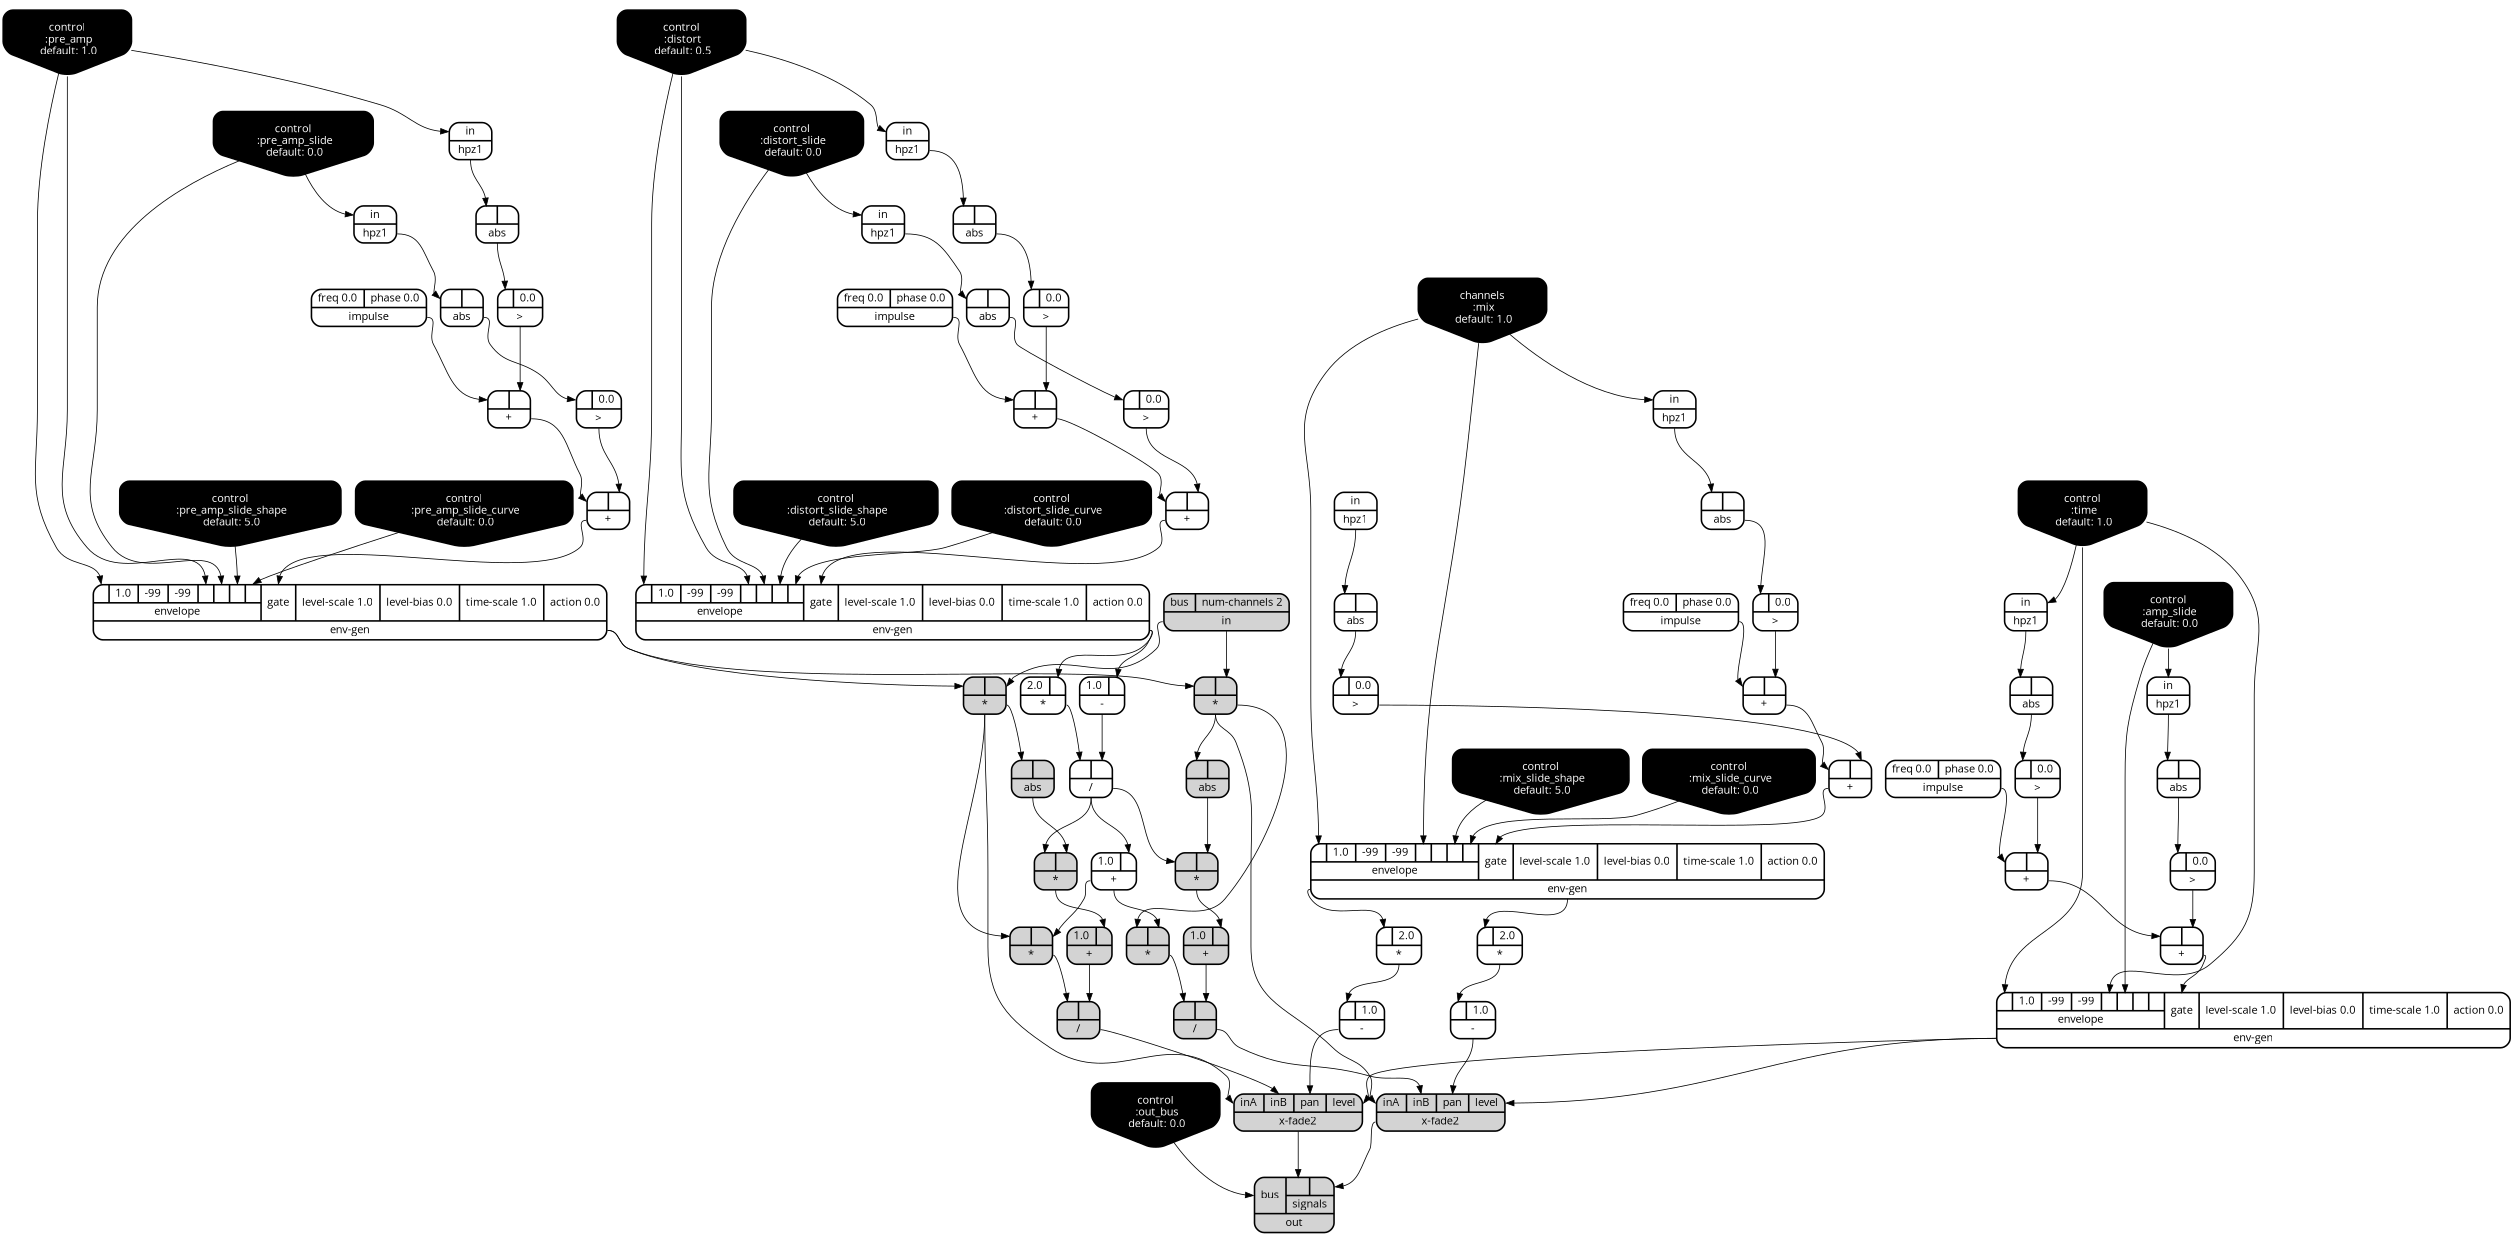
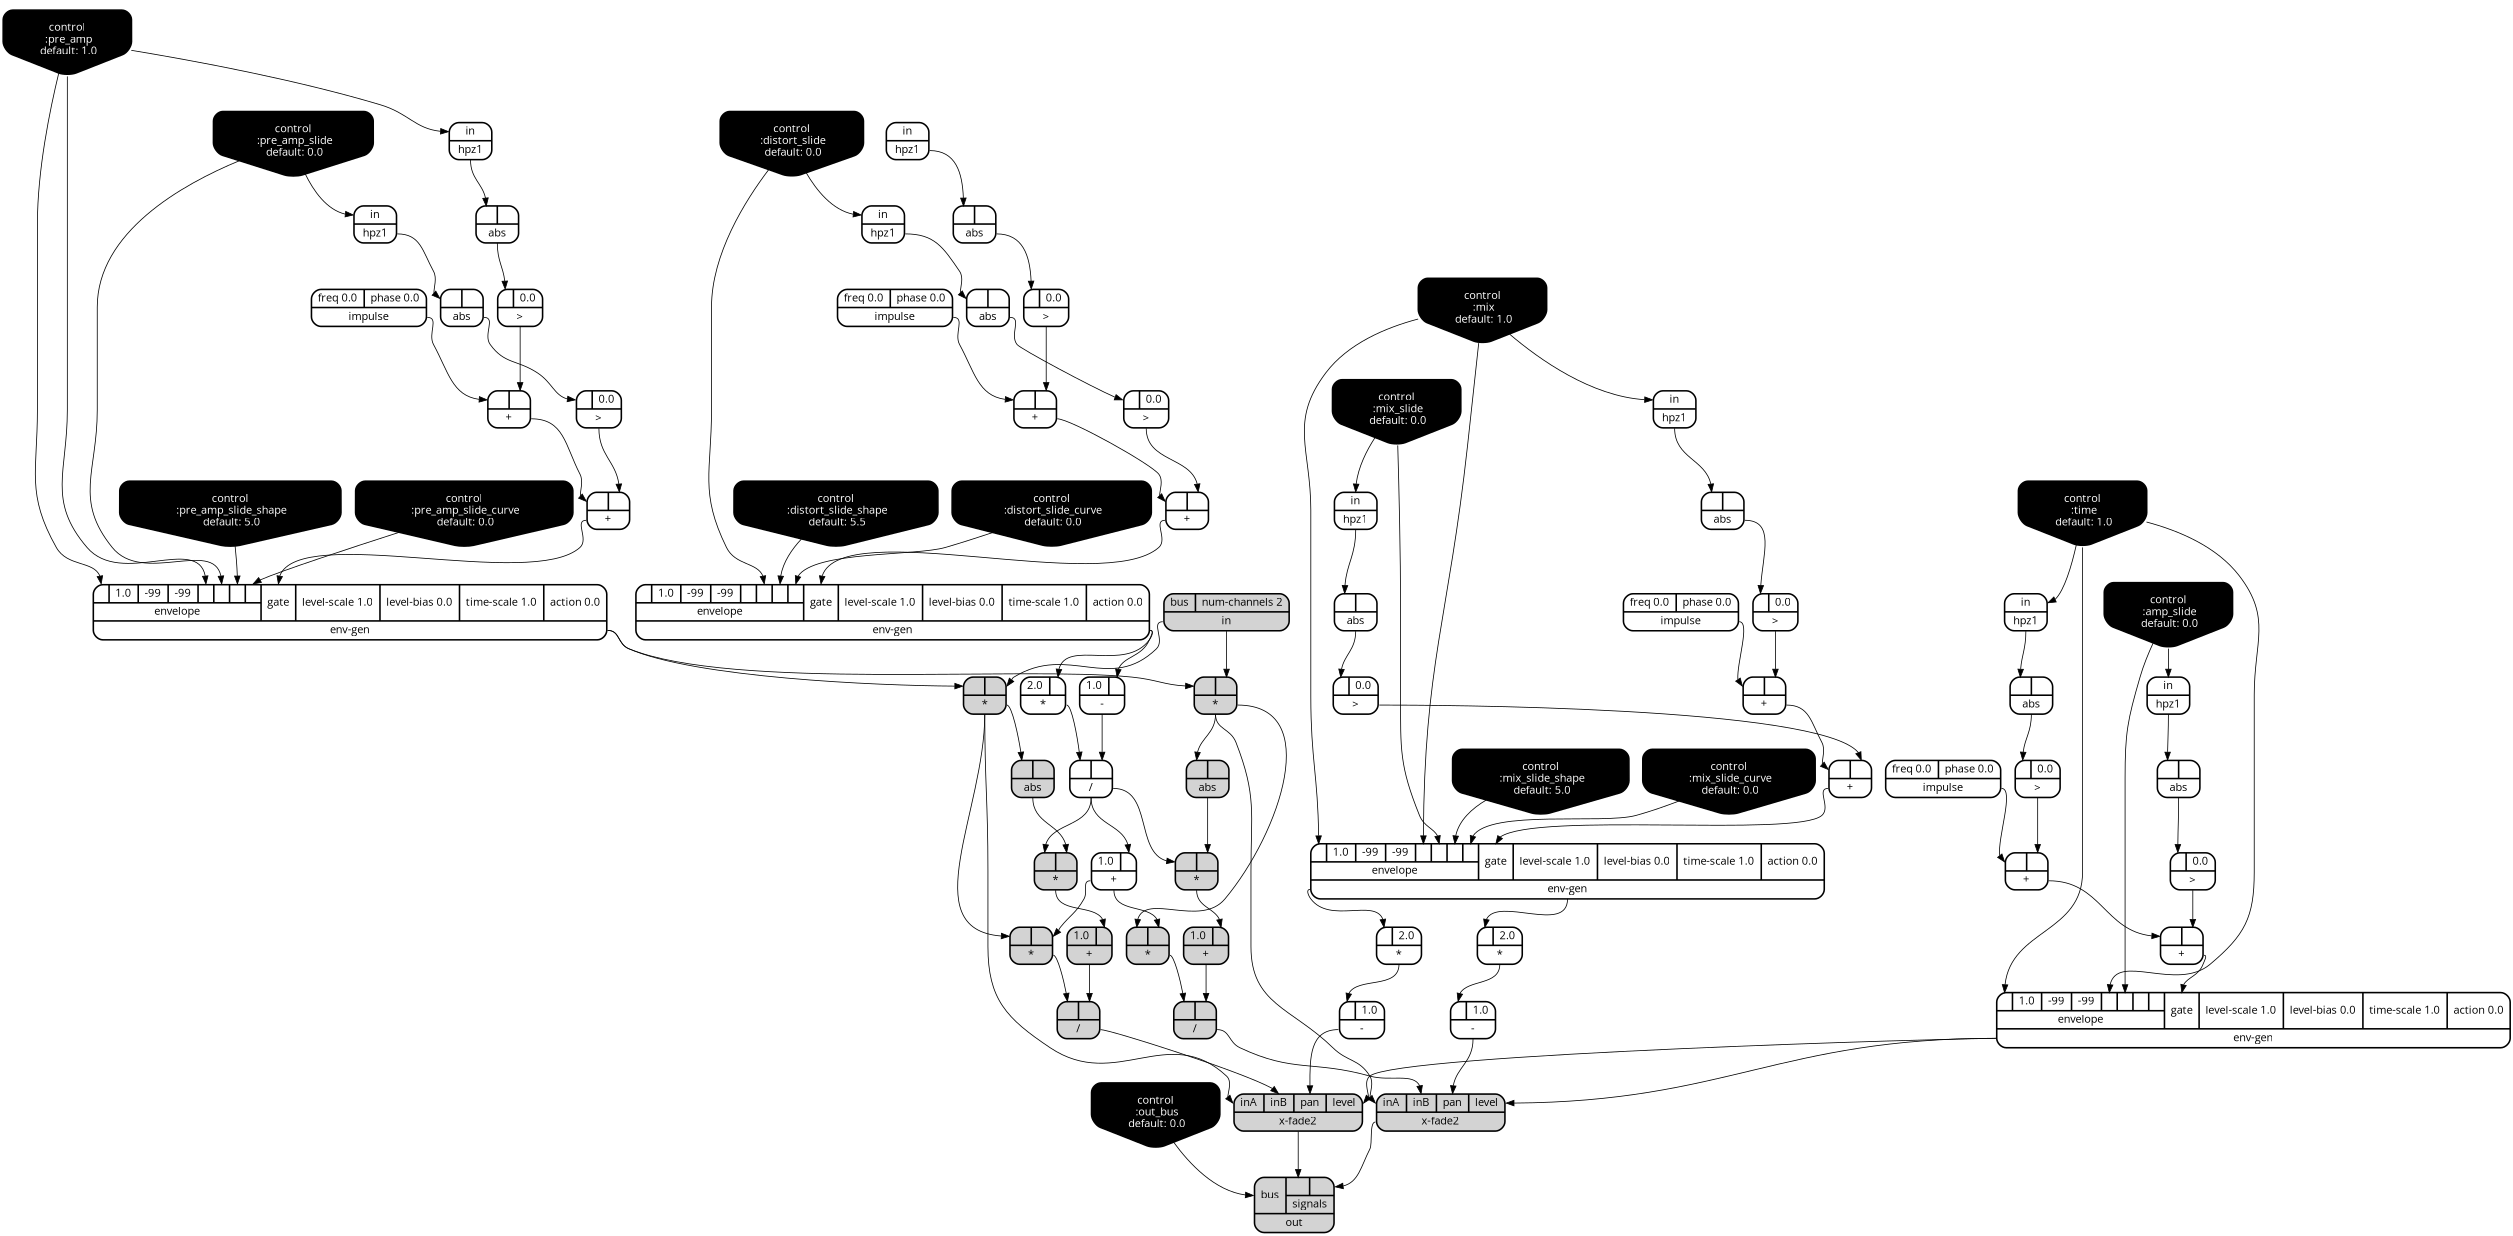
(682, 40) -> none
(1482, 308) -> (1482, 308)
none -> (1397, 409)
(836, 511) -> (836, 511)
